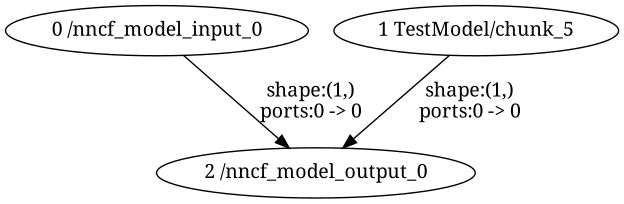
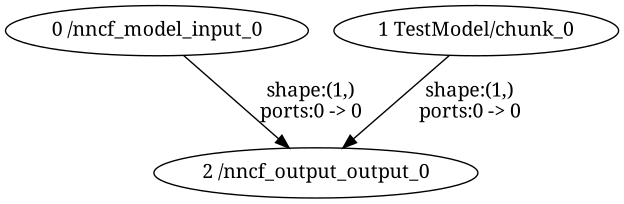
(476, 31) -> (476, 31)
(316, 173) -> (316, 173)
